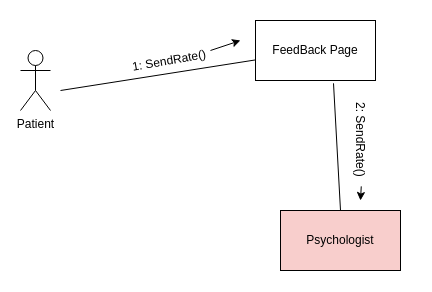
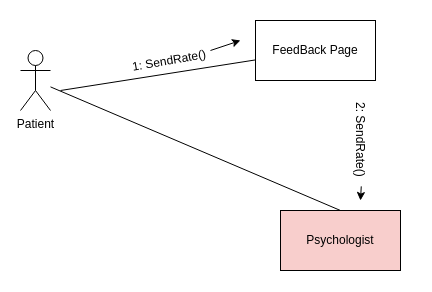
(337, 147) -> (196, 149)
